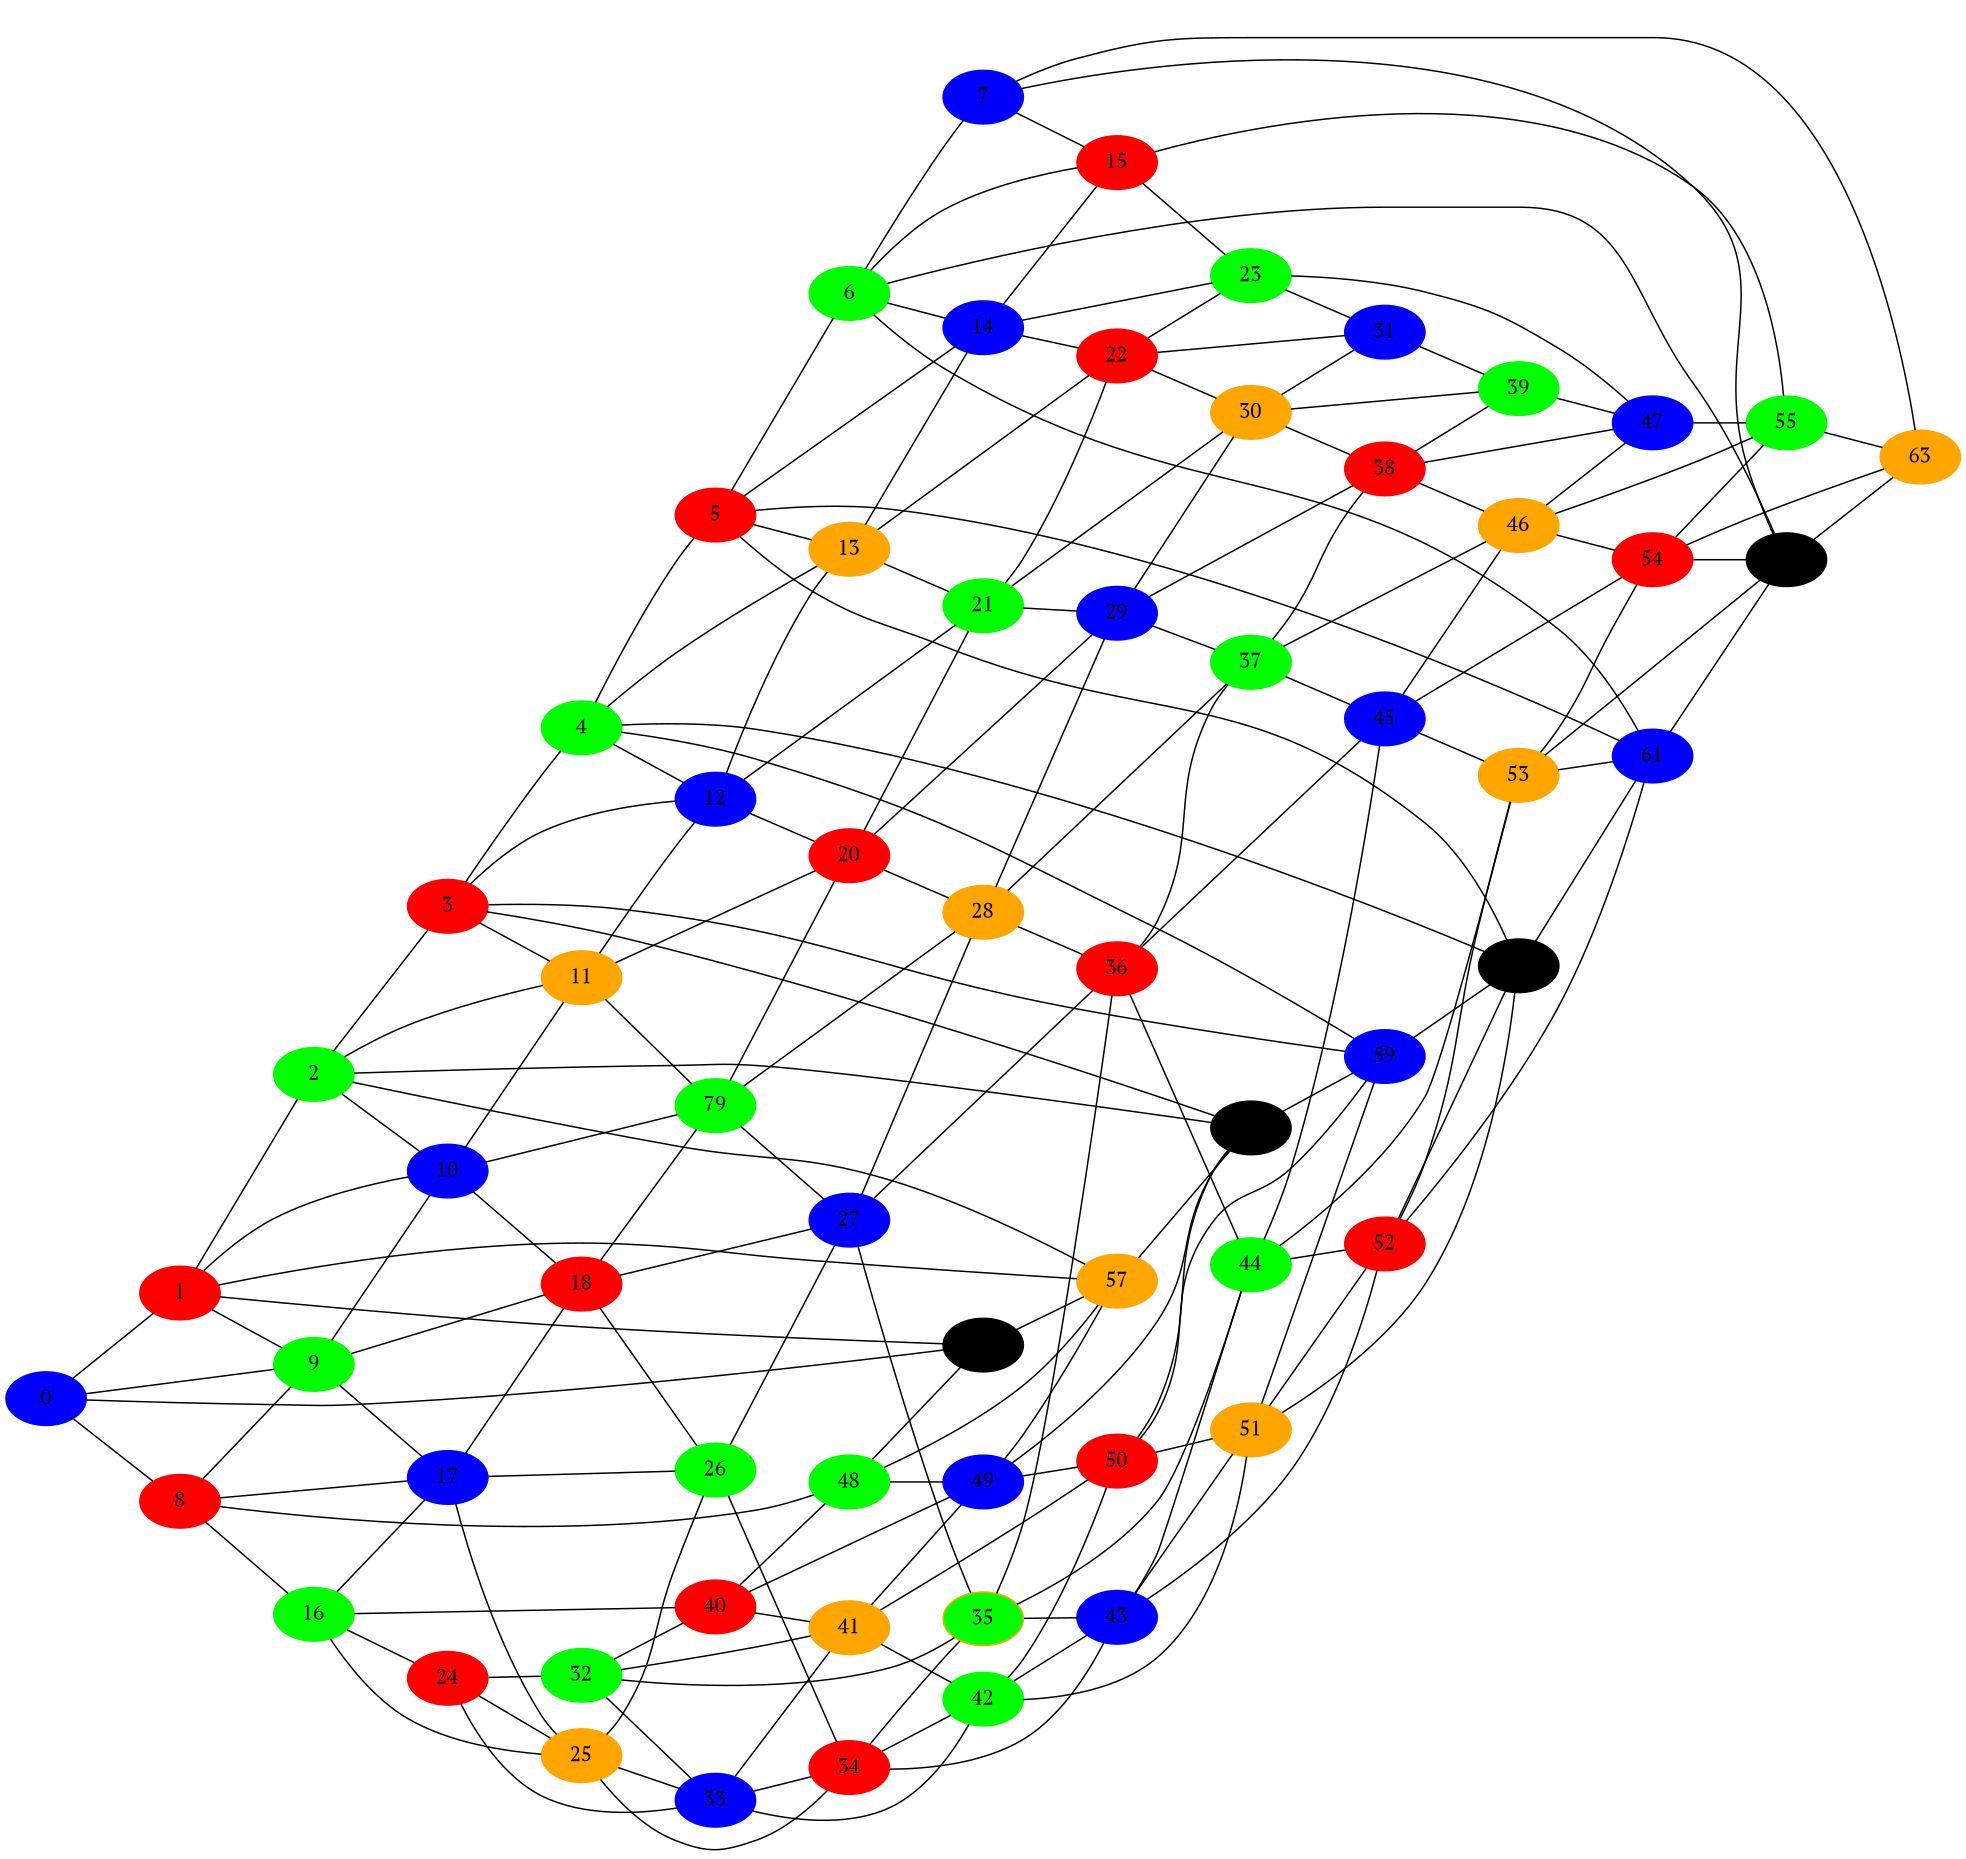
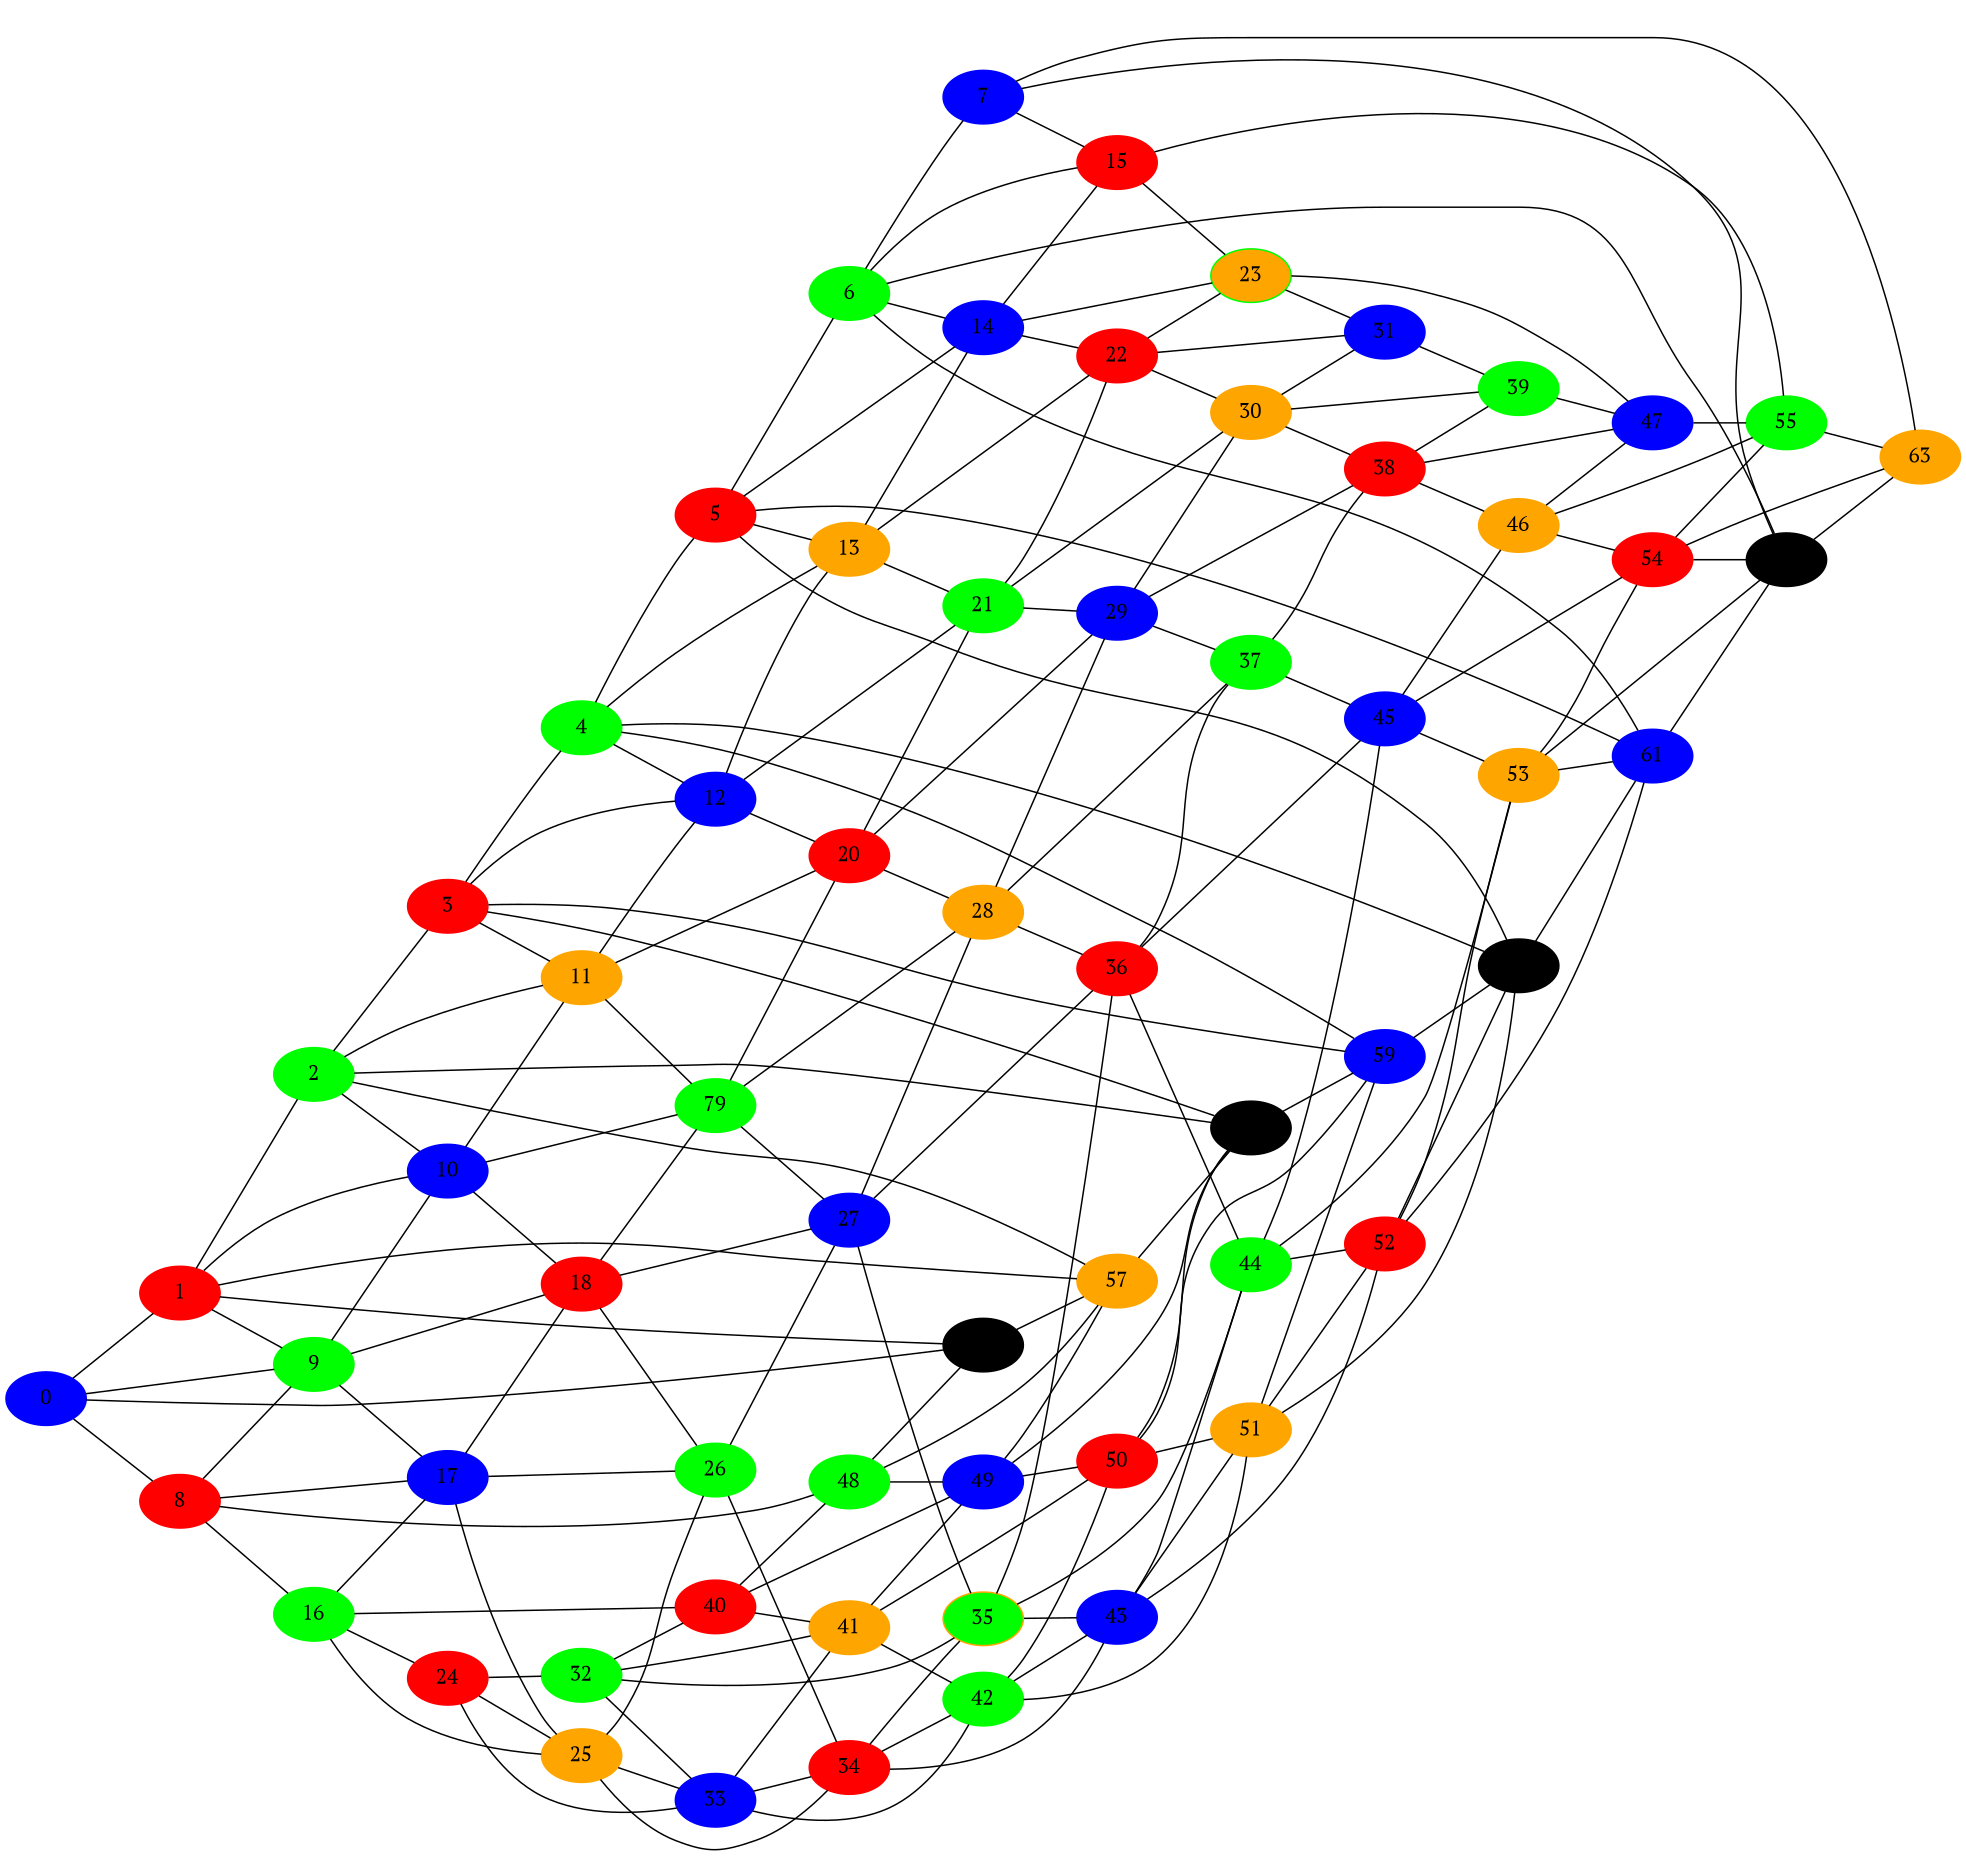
(1251, 276) -> (1251, 276)
(1385, 594) -> none
